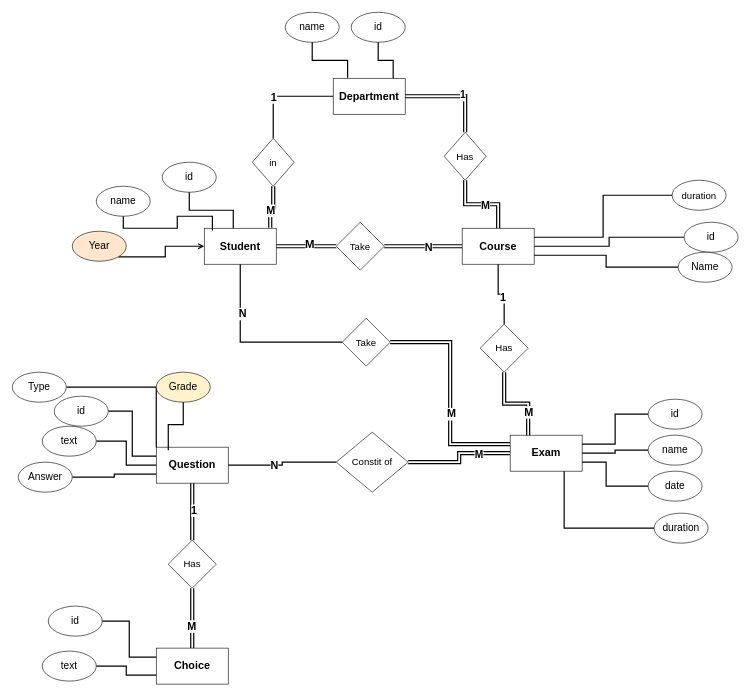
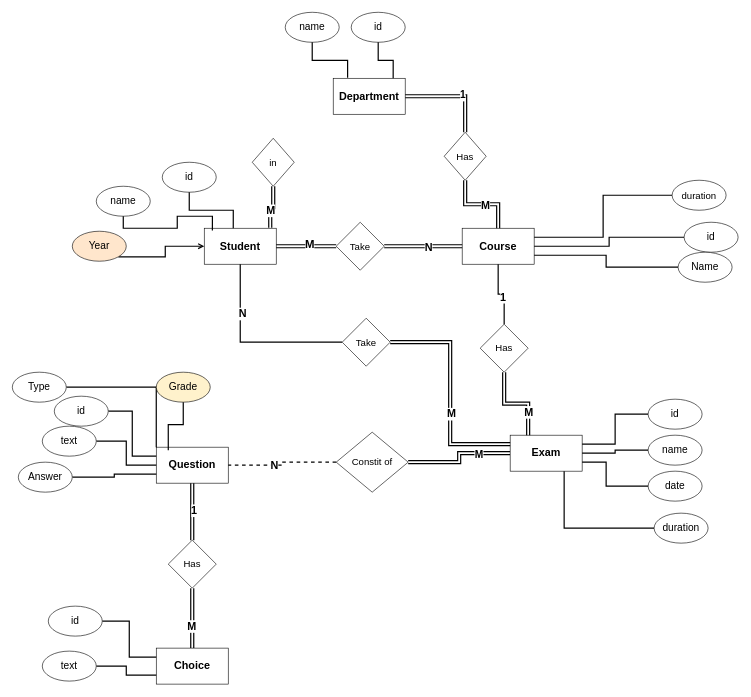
(282, 96) -> none
(306, 462) -> (306, 462)
